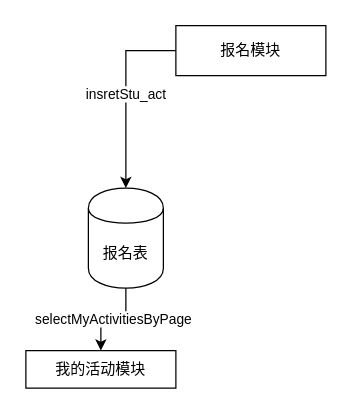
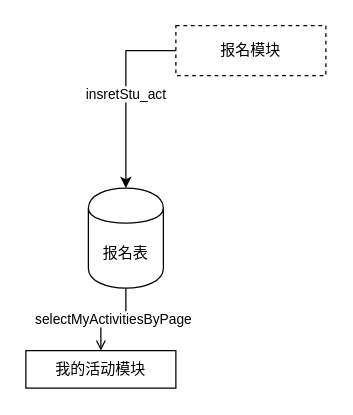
(251, 51) -> (251, 51)
(101, 341) -> (101, 342)
